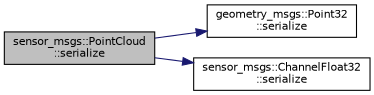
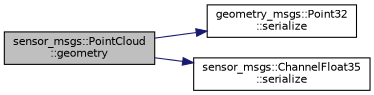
(80, 48) -> (80, 48)
(282, 74) -> (282, 74)
